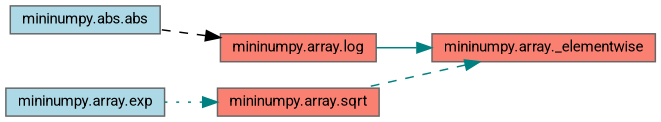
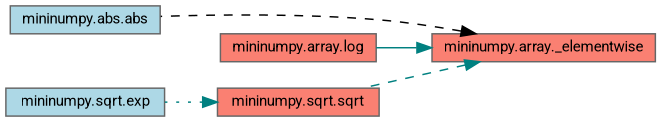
(183, 33) -> (311, 16)
(85, 102) -> (85, 102)
(298, 102) -> (298, 102)
